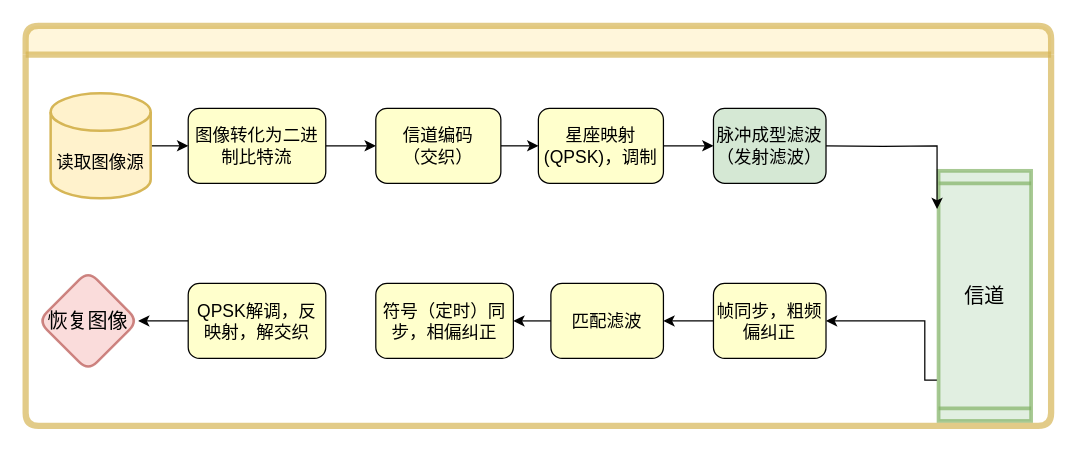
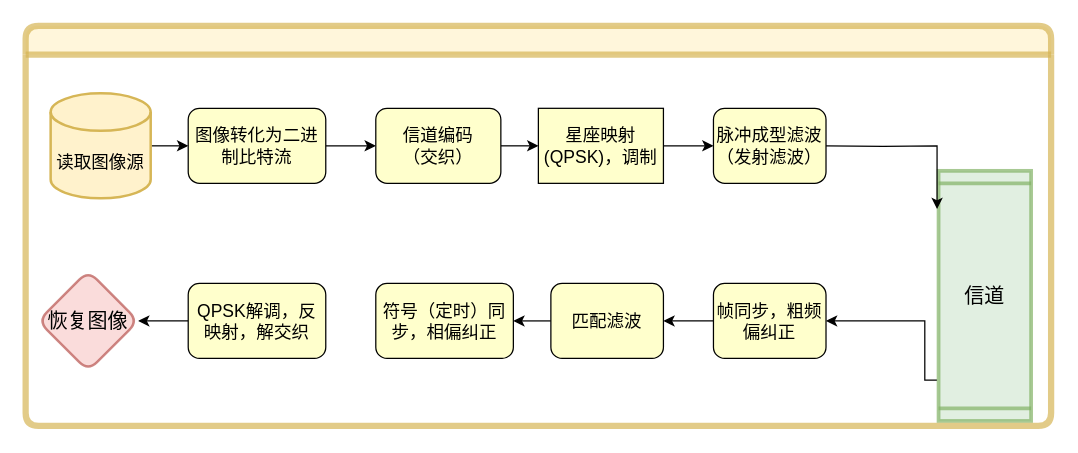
(601, 146) -> (601, 146)
(769, 146) -> (769, 146)
